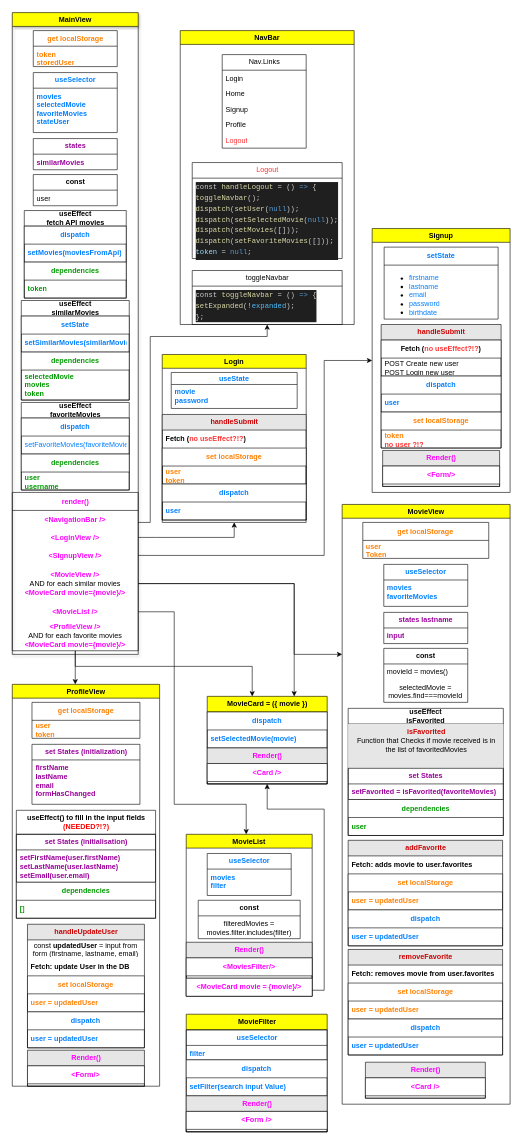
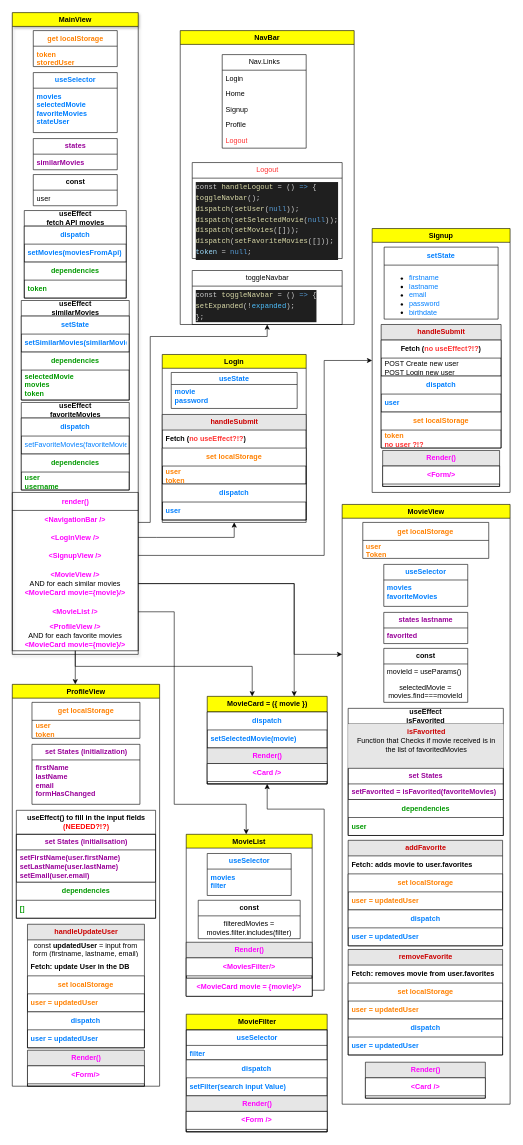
(396, 636) -> (405, 636)
(420, 672) -> (426, 677)
